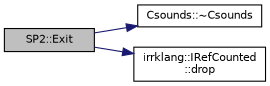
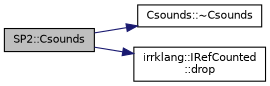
(49, 40) -> (49, 40)
